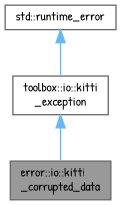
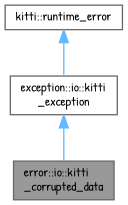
(61, 17) -> (64, 17)
(61, 95) -> (64, 95)
